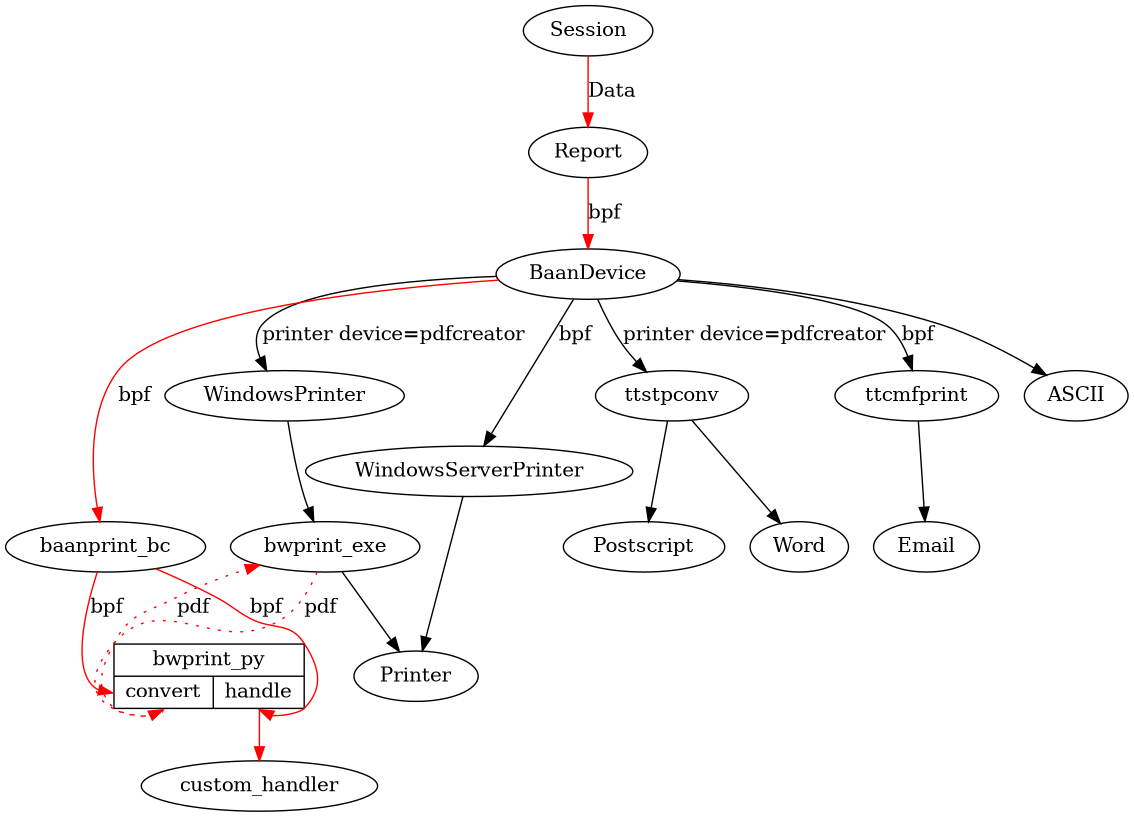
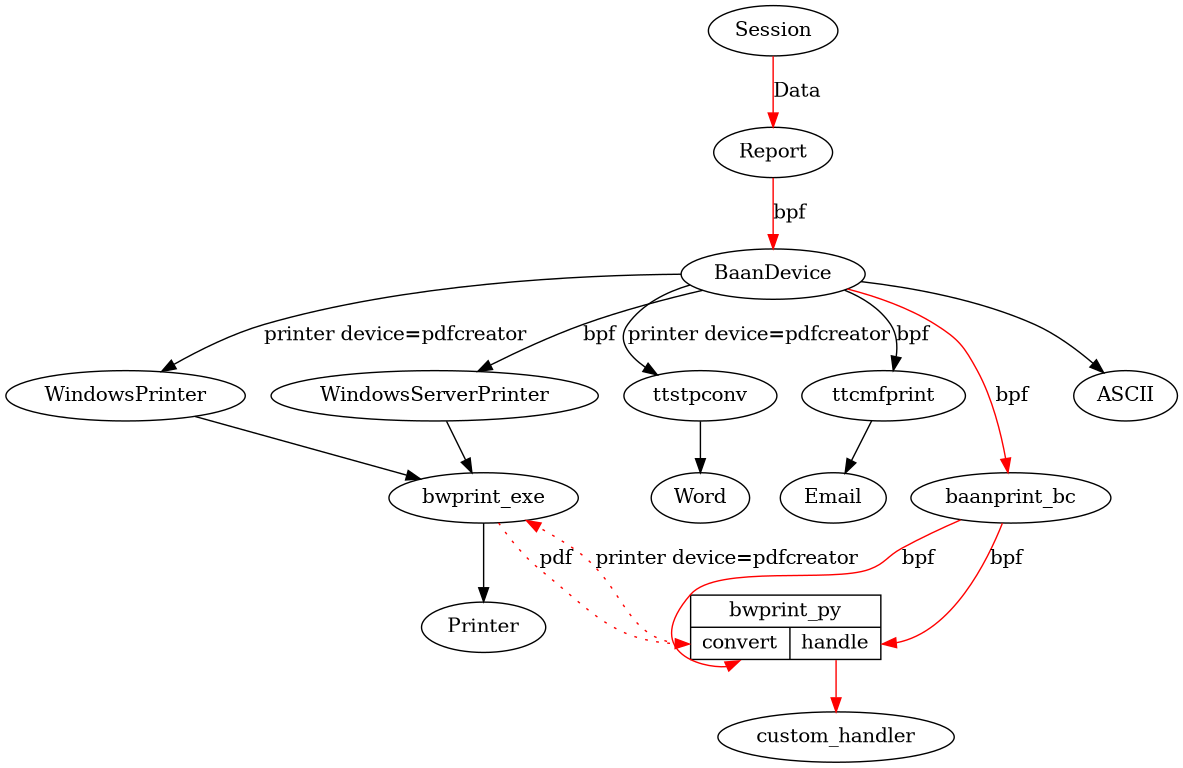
(644, 547) -> none
(444, 567) -> (456, 441)
(194, 608) -> (727, 559)
